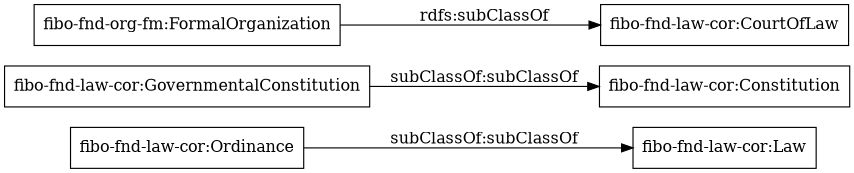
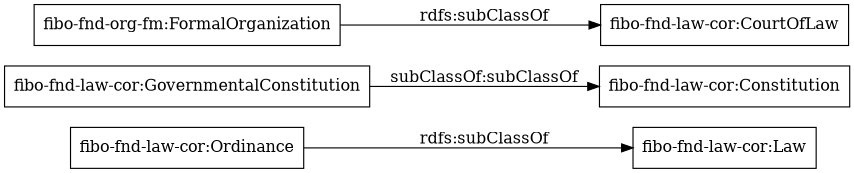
(485, 139) -> (485, 139)
